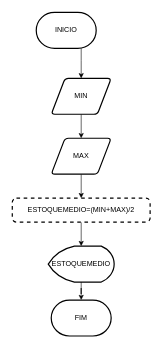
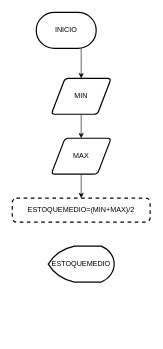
(81, 240) -> none
(81, 291) -> none
(81, 318) -> none
